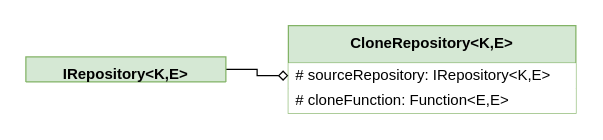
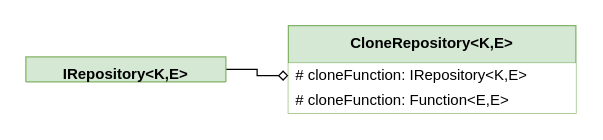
(433, 76) -> (421, 76)
